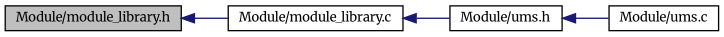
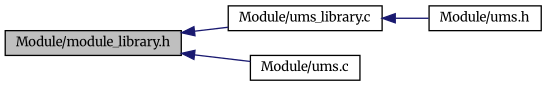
(316, 18) -> (305, 18)
(592, 18) -> (223, 58)
